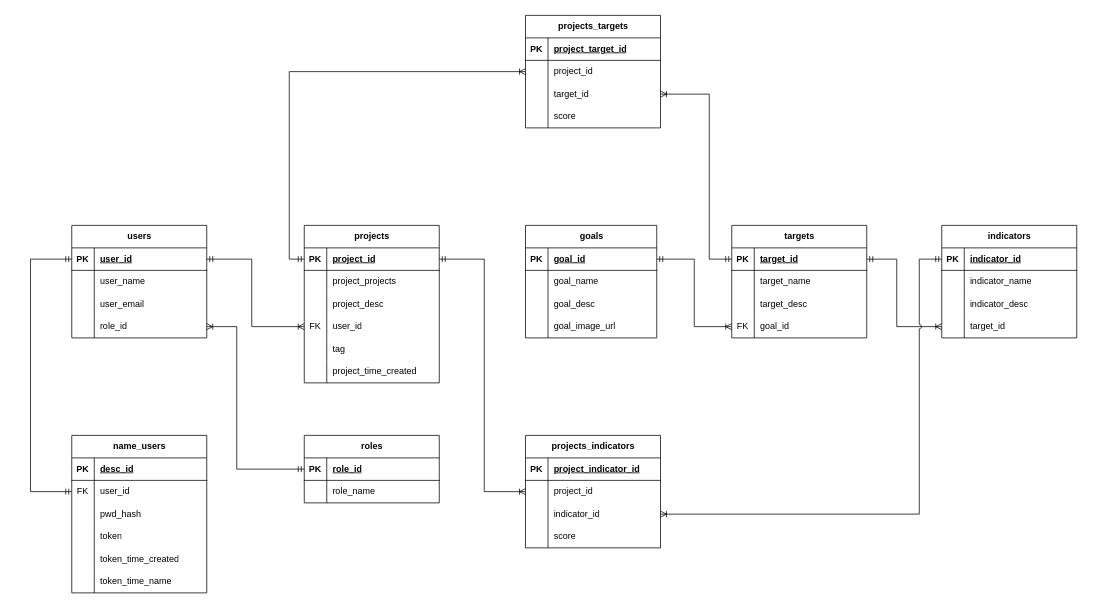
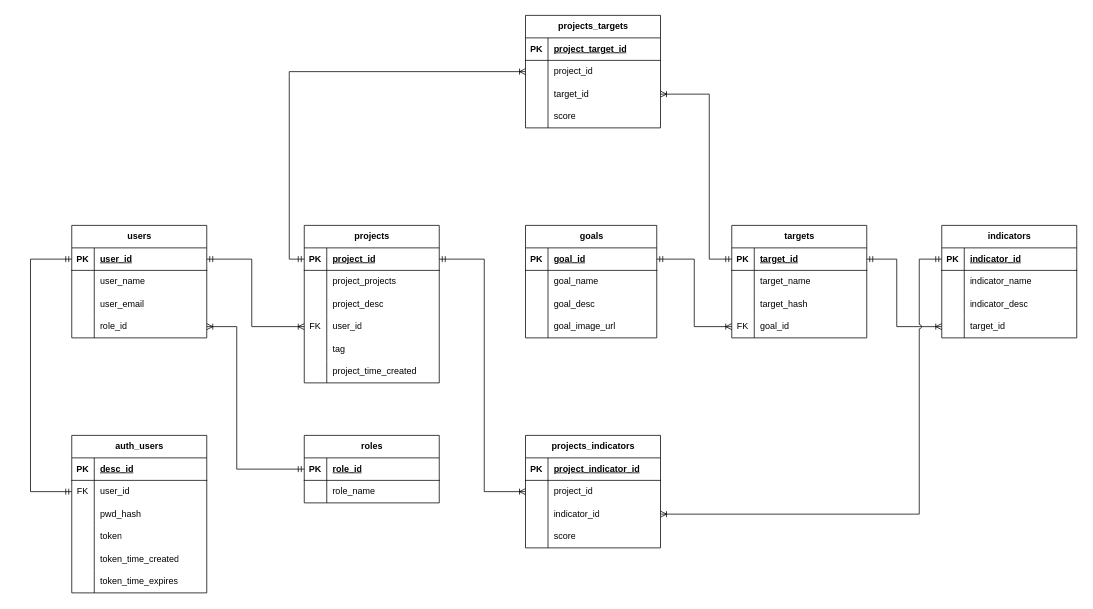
(788, 304) -> (788, 304)
(140, 447) -> (140, 447)
(137, 582) -> (143, 582)
